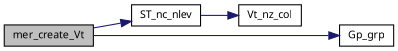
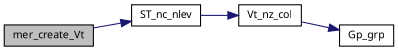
(211, 36) -> (315, 25)
